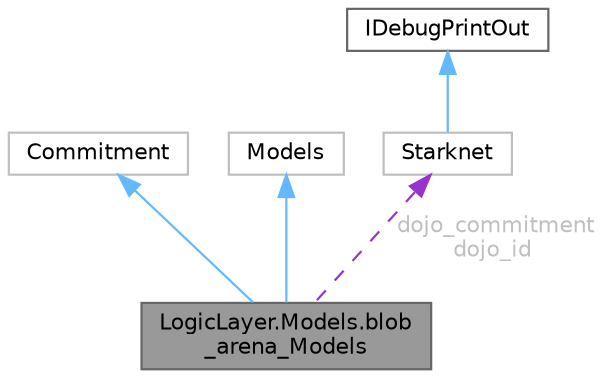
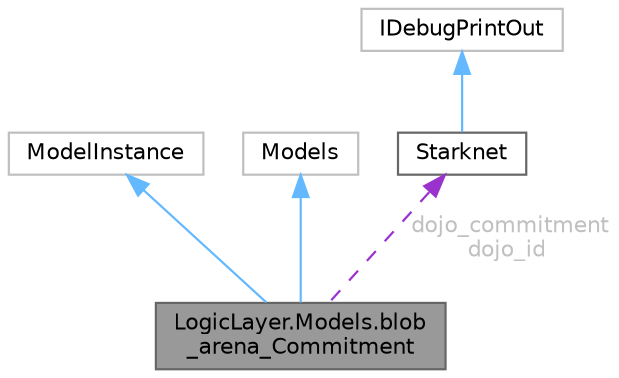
(448, 30) -> (462, 30)
(98, 154) -> (106, 154)
(448, 154) -> (462, 154)
(286, 336) -> (301, 336)
